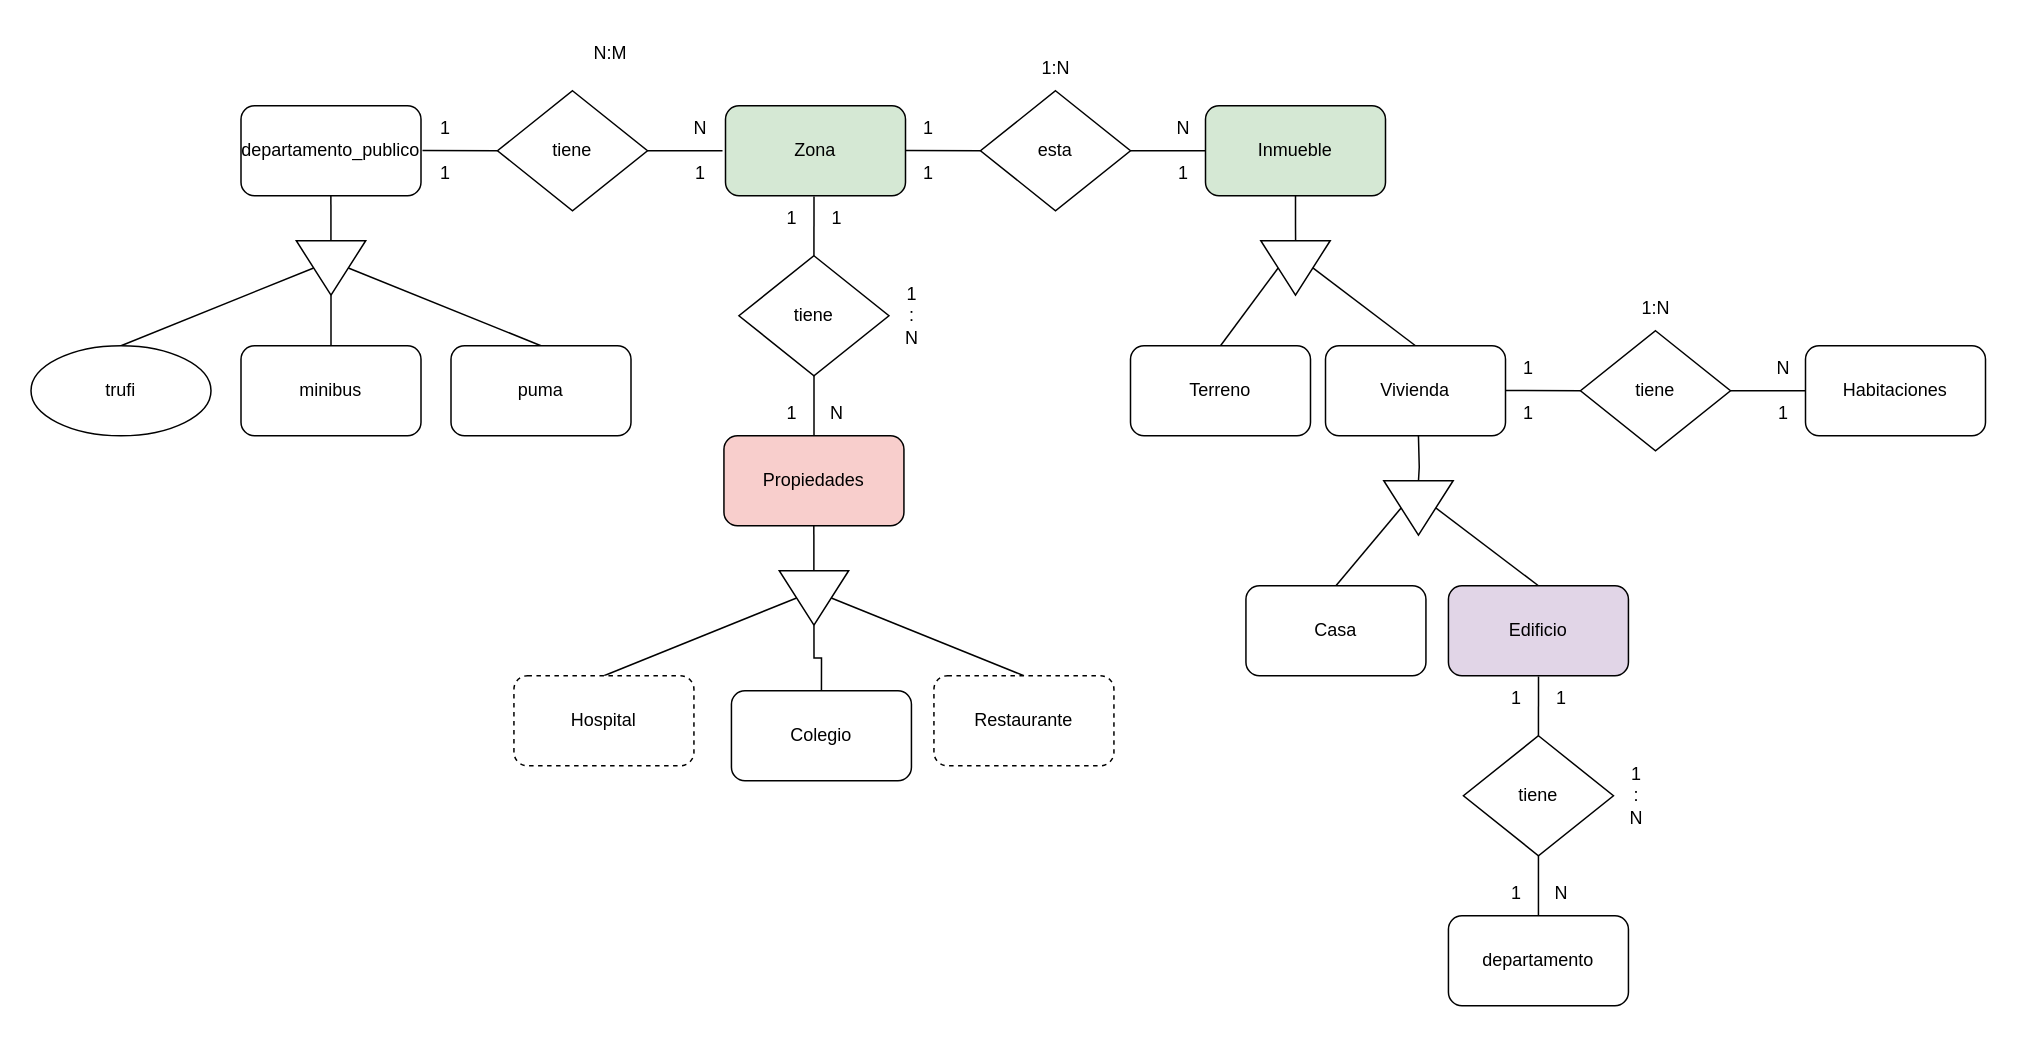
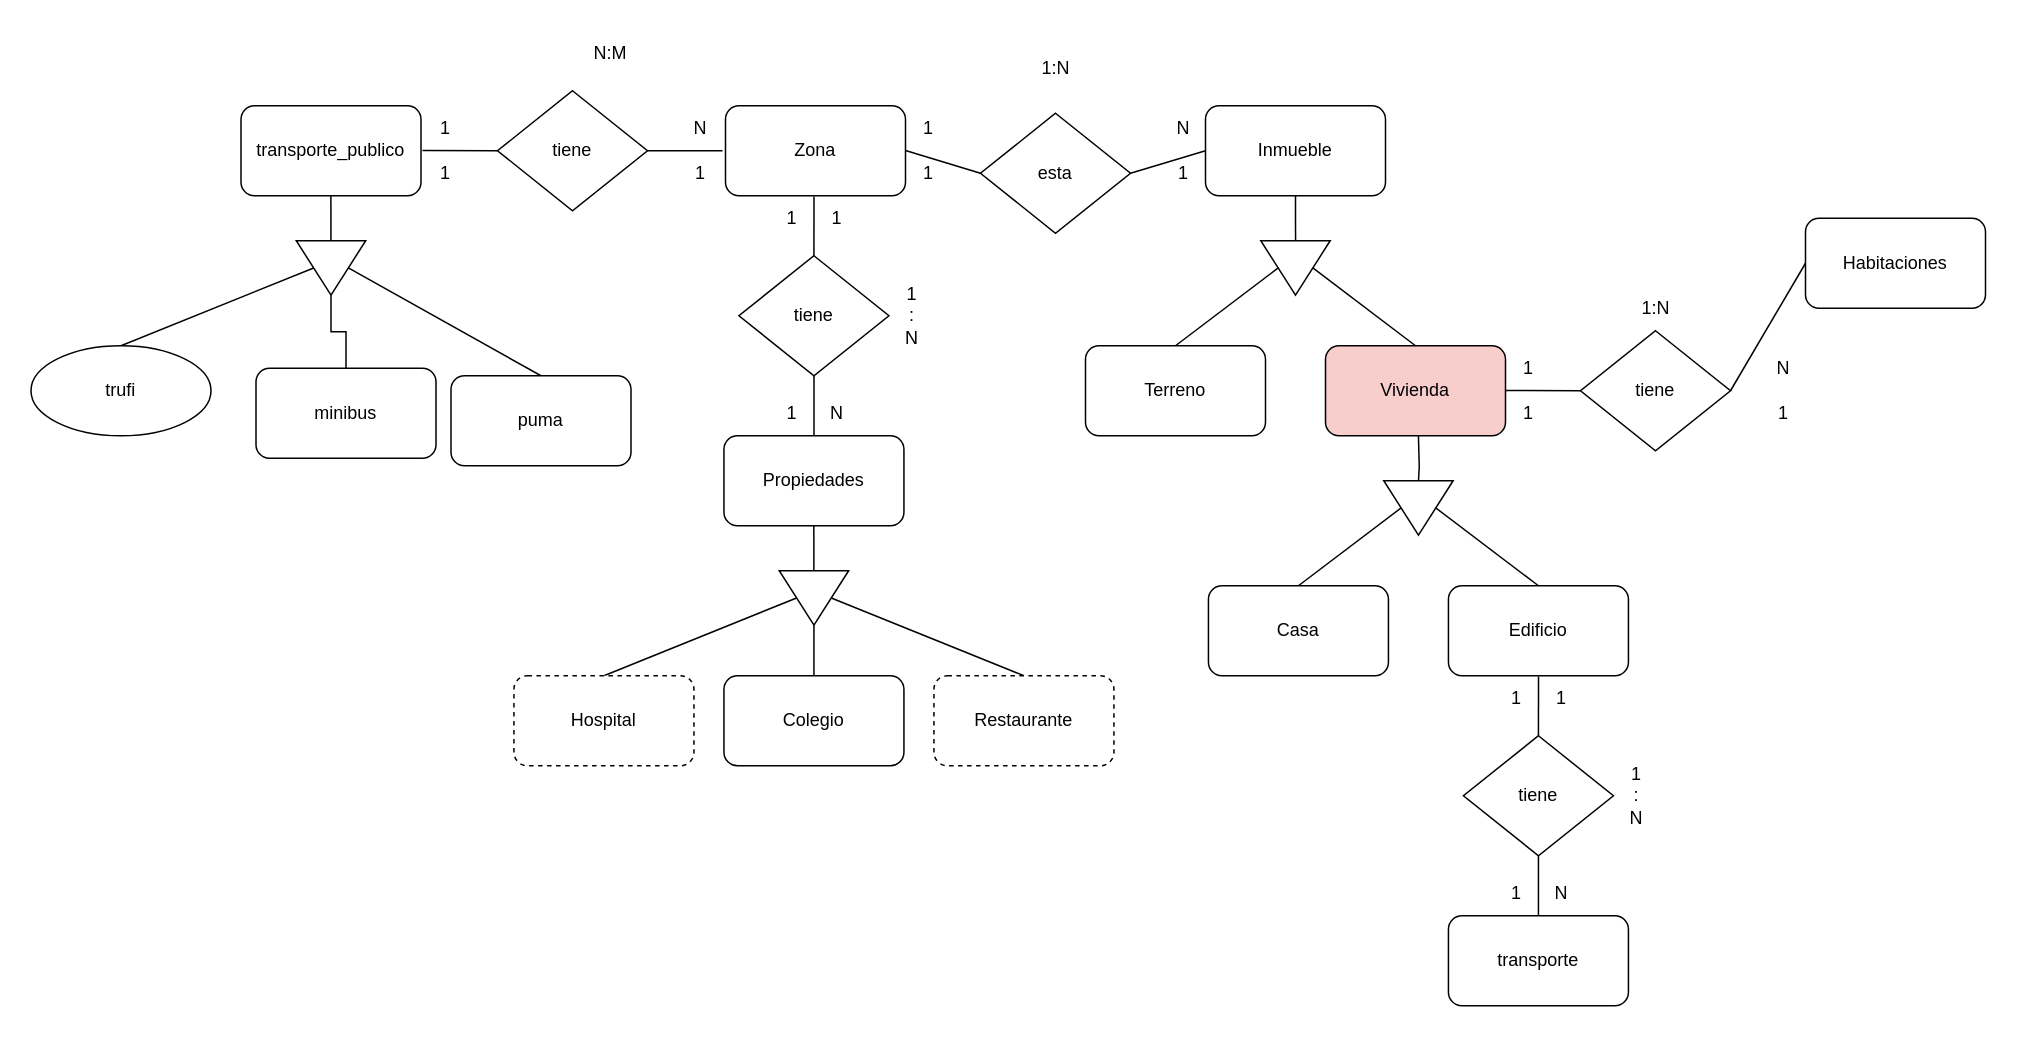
(331, 151) -> (331, 151)
(815, 151) -> (815, 151)
(1055, 151) -> (1055, 173)
(1295, 151) -> (1295, 151)
(331, 391) -> (346, 413)
(541, 391) -> (541, 421)
(1220, 391) -> (1175, 391)
(1415, 391) -> (1415, 391)
(1895, 391) -> (1895, 263)
(814, 481) -> (814, 481)
(1336, 631) -> (1298, 631)
(1538, 631) -> (1538, 631)
(821, 736) -> (814, 721)
(1538, 961) -> (1538, 961)
